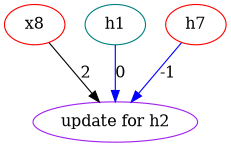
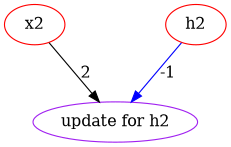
(35, 25) -> (35, 25)
(115, 25) -> none
(196, 25) -> (196, 25)
